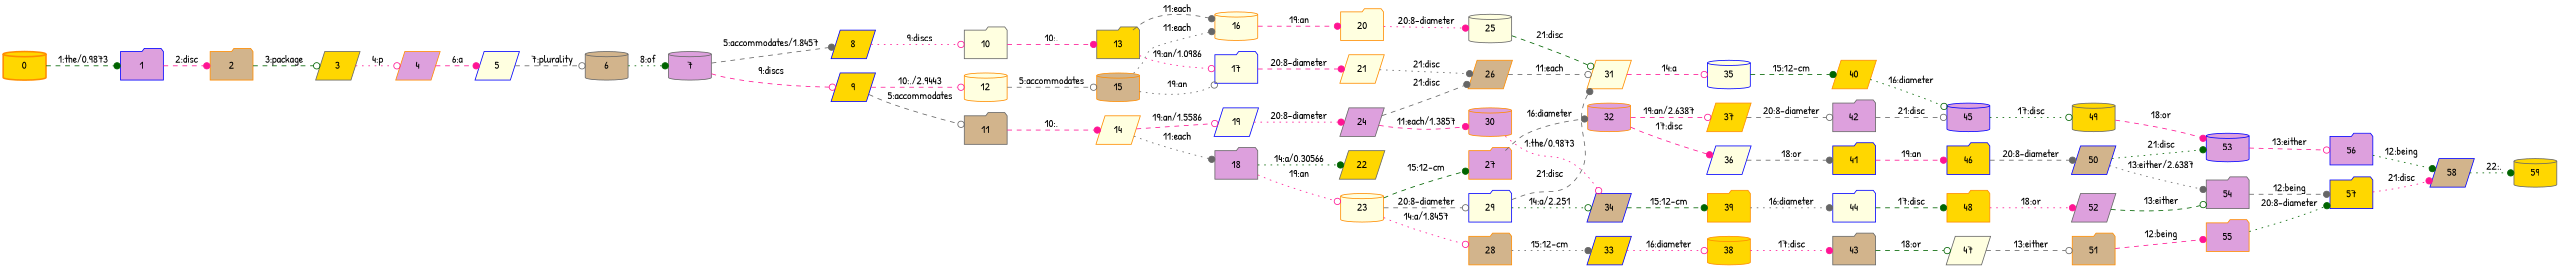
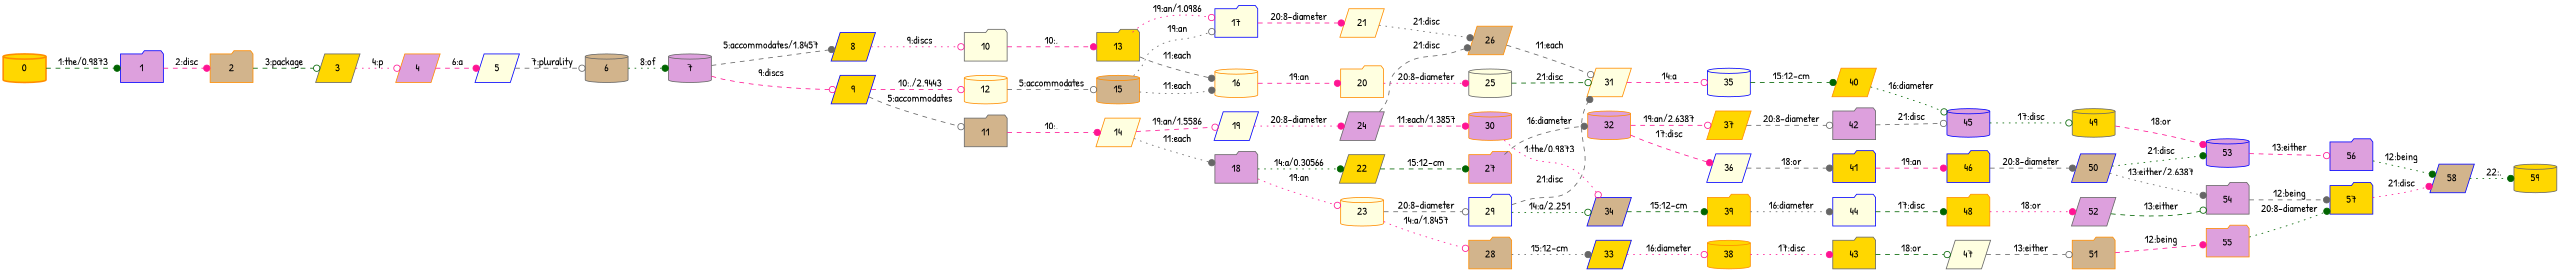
(1423, 184) -> (1421, 169)
(1854, 251) -> (1854, 255)
